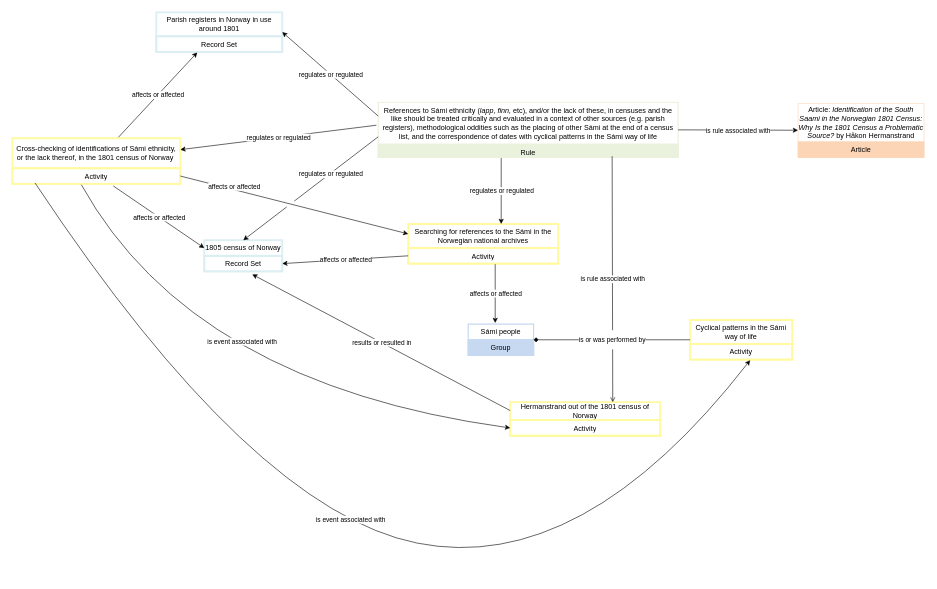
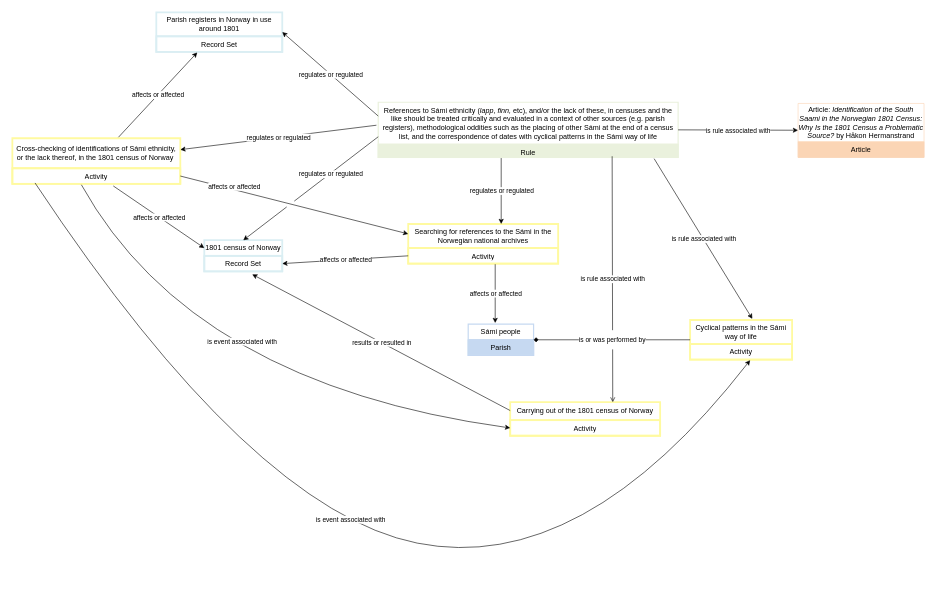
none -> (702, 237)
(243, 248) -> (243, 248)
(501, 348) -> (501, 348)
(585, 411) -> (585, 411)
